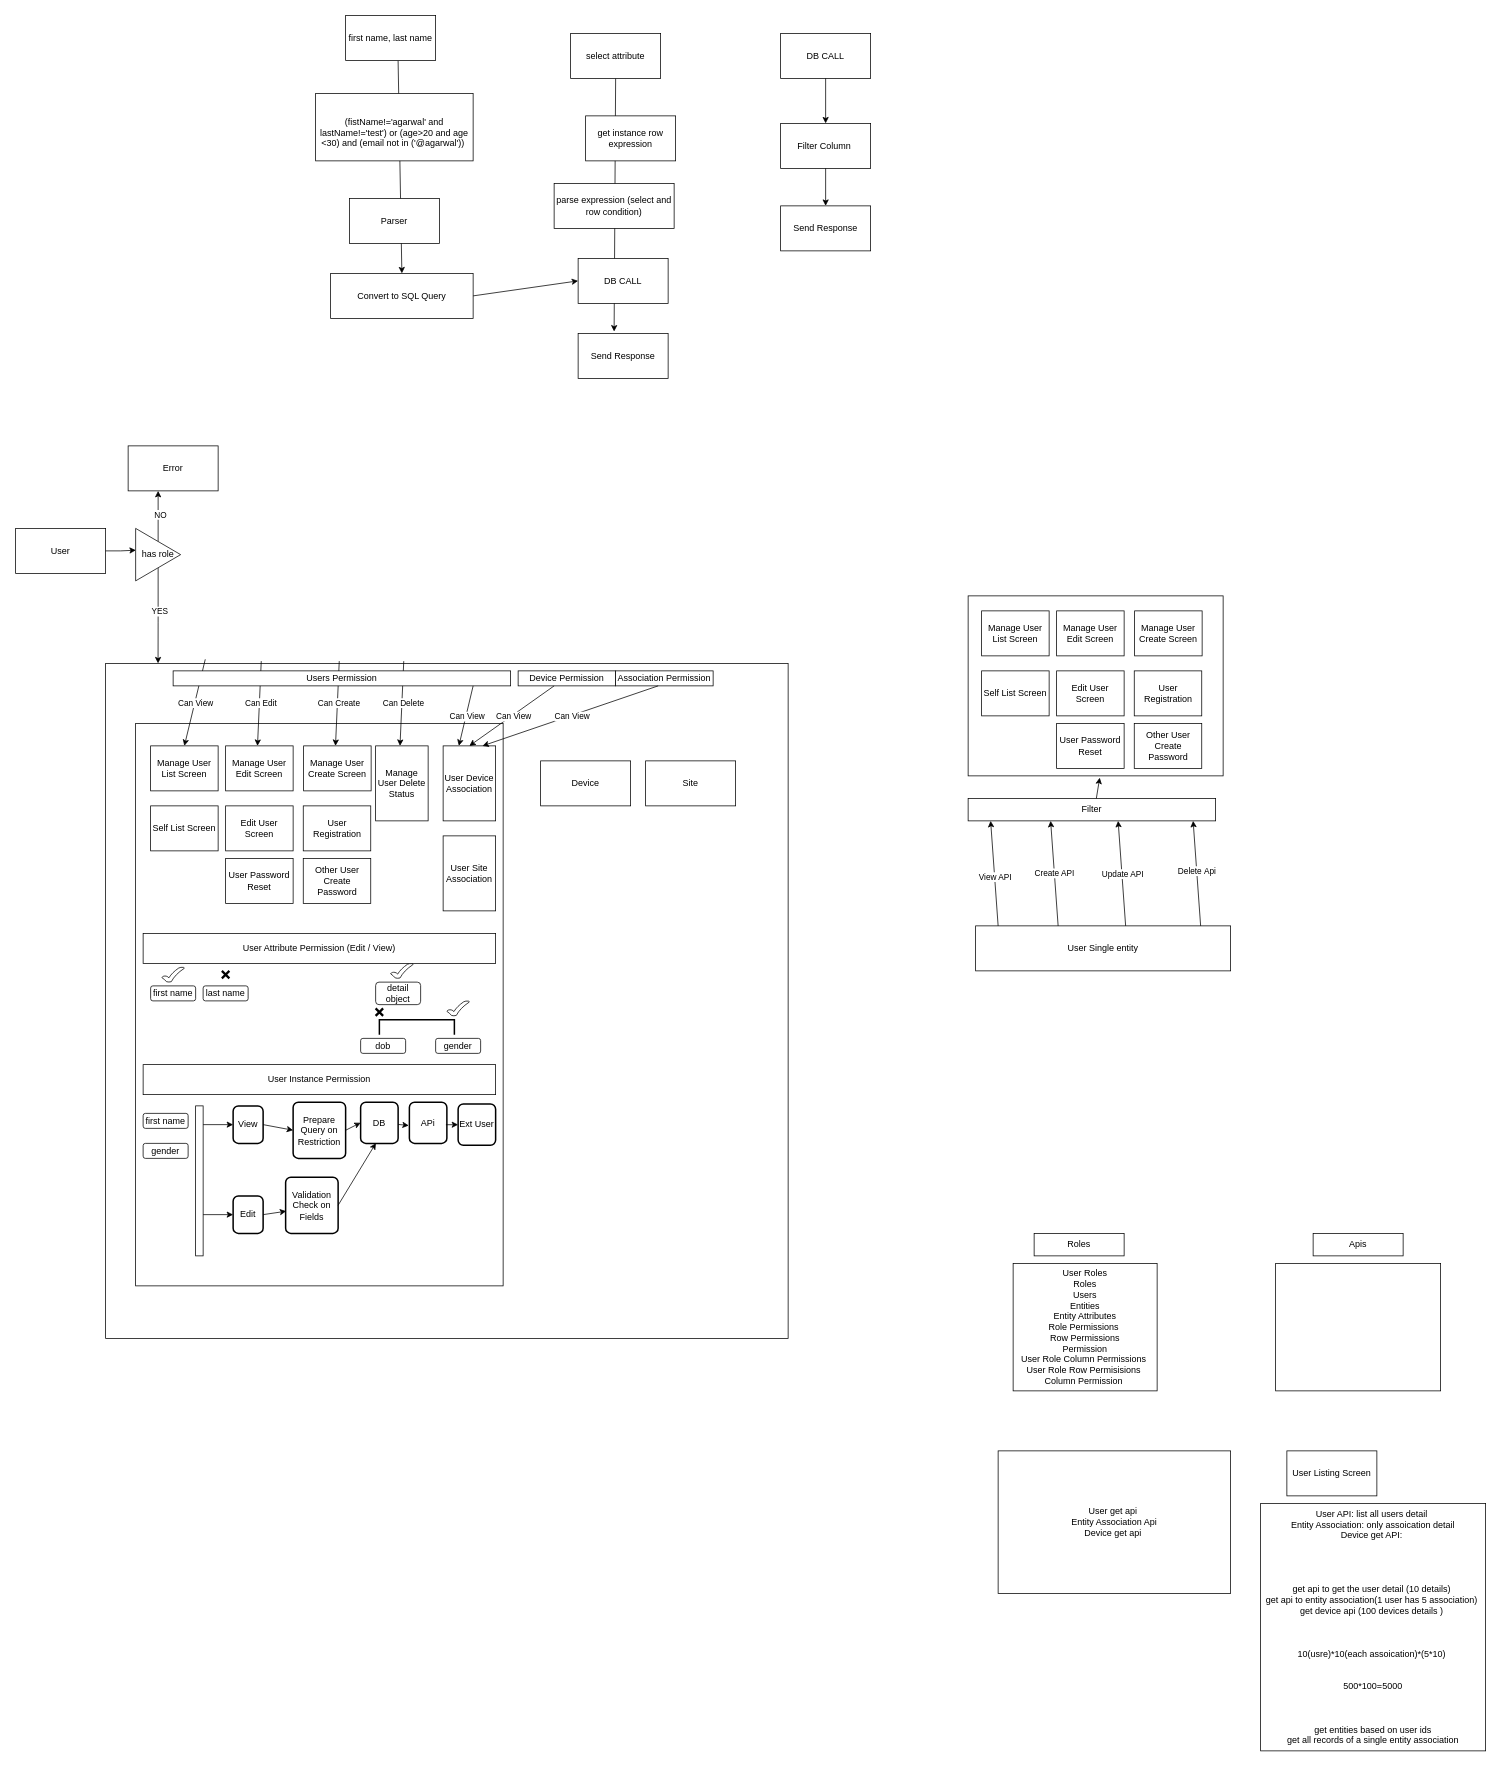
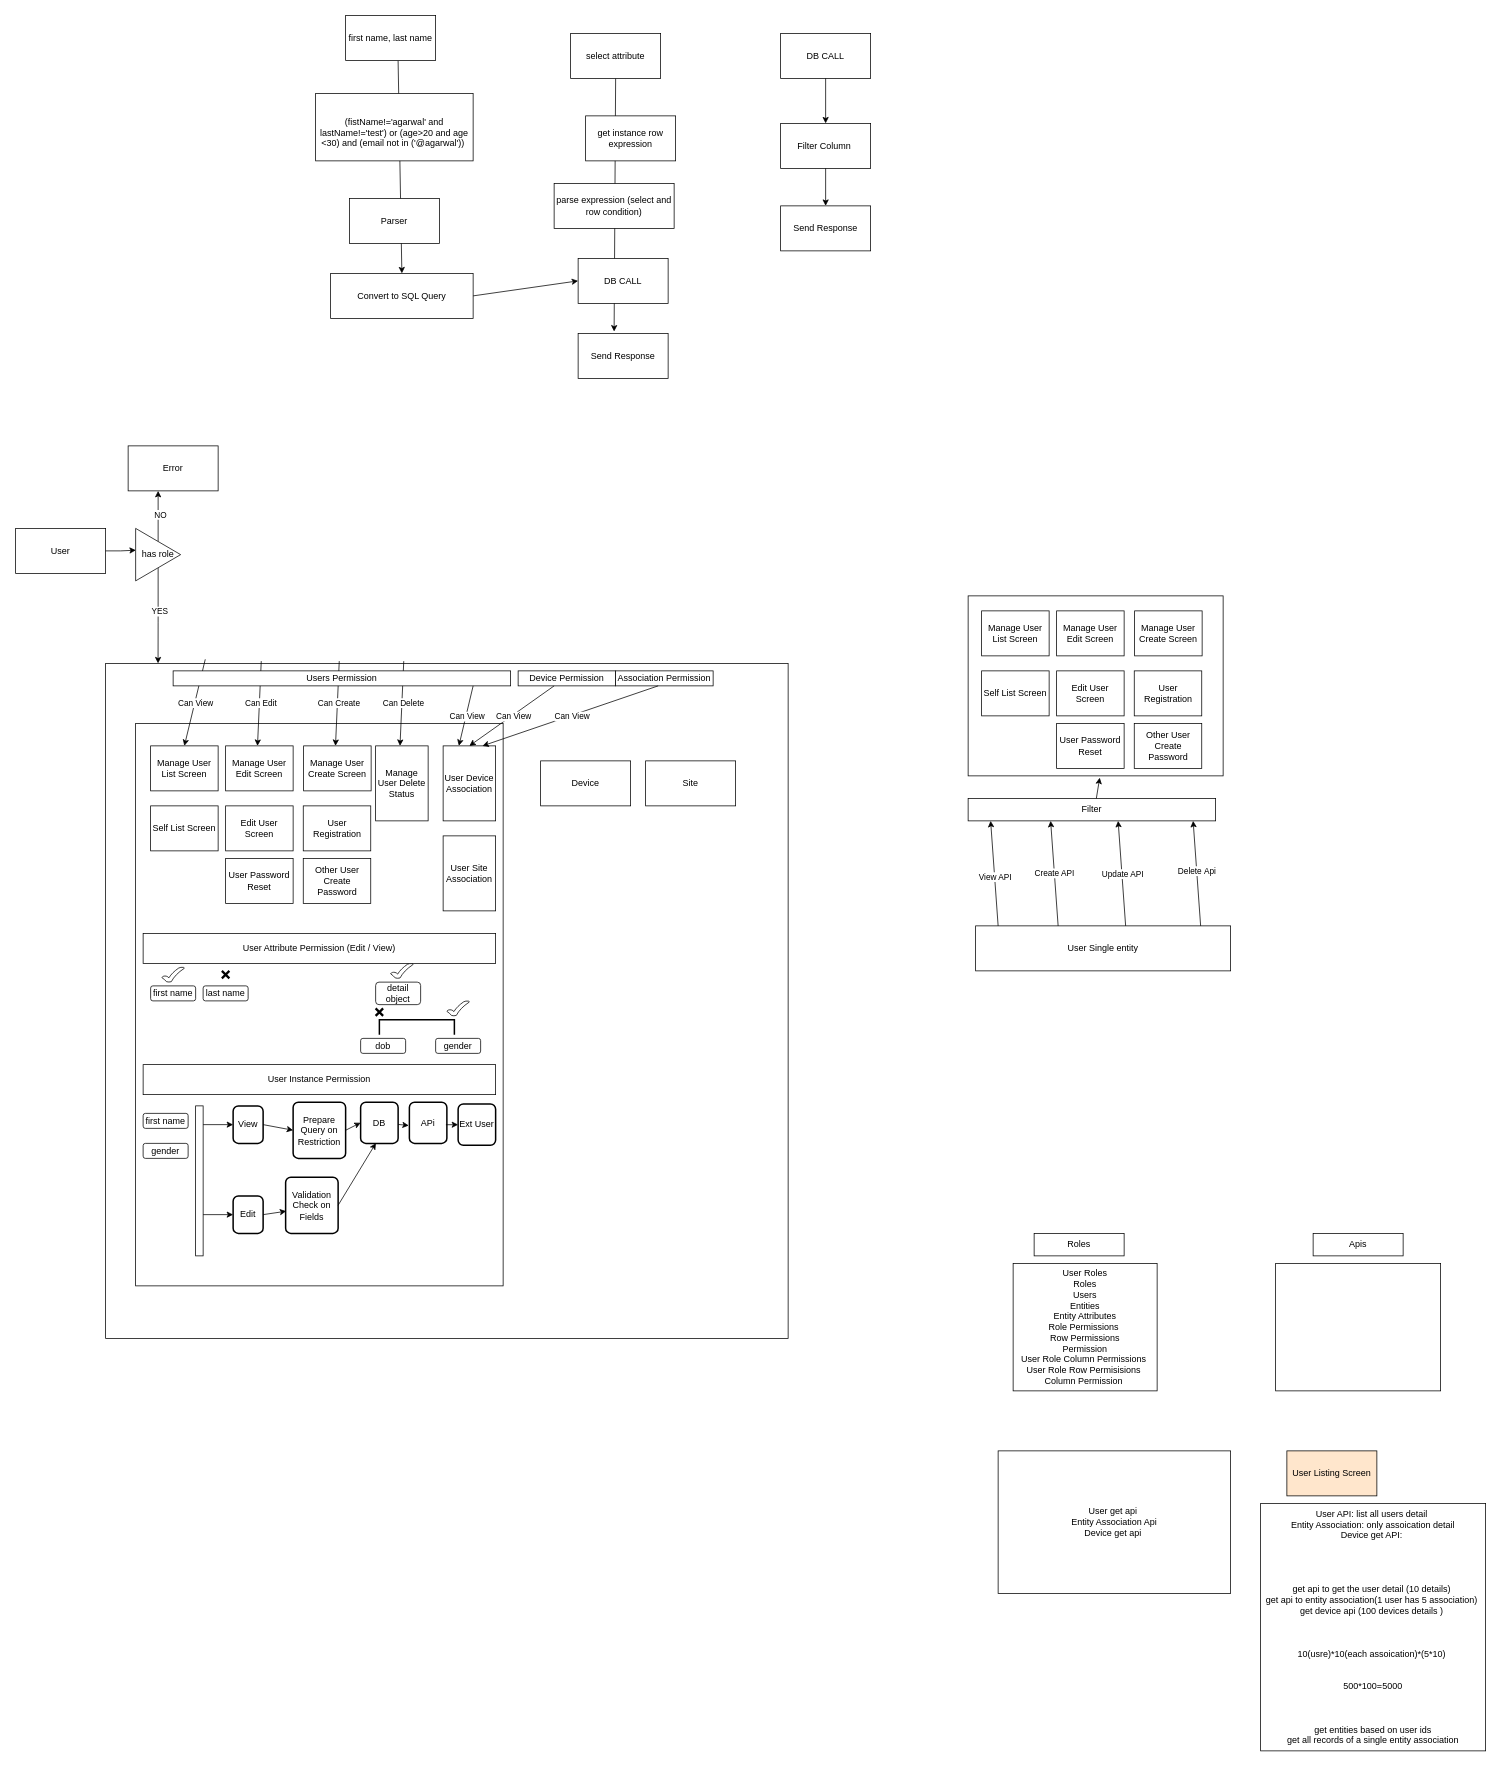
(1332, 1473) -> (1332, 1473)
